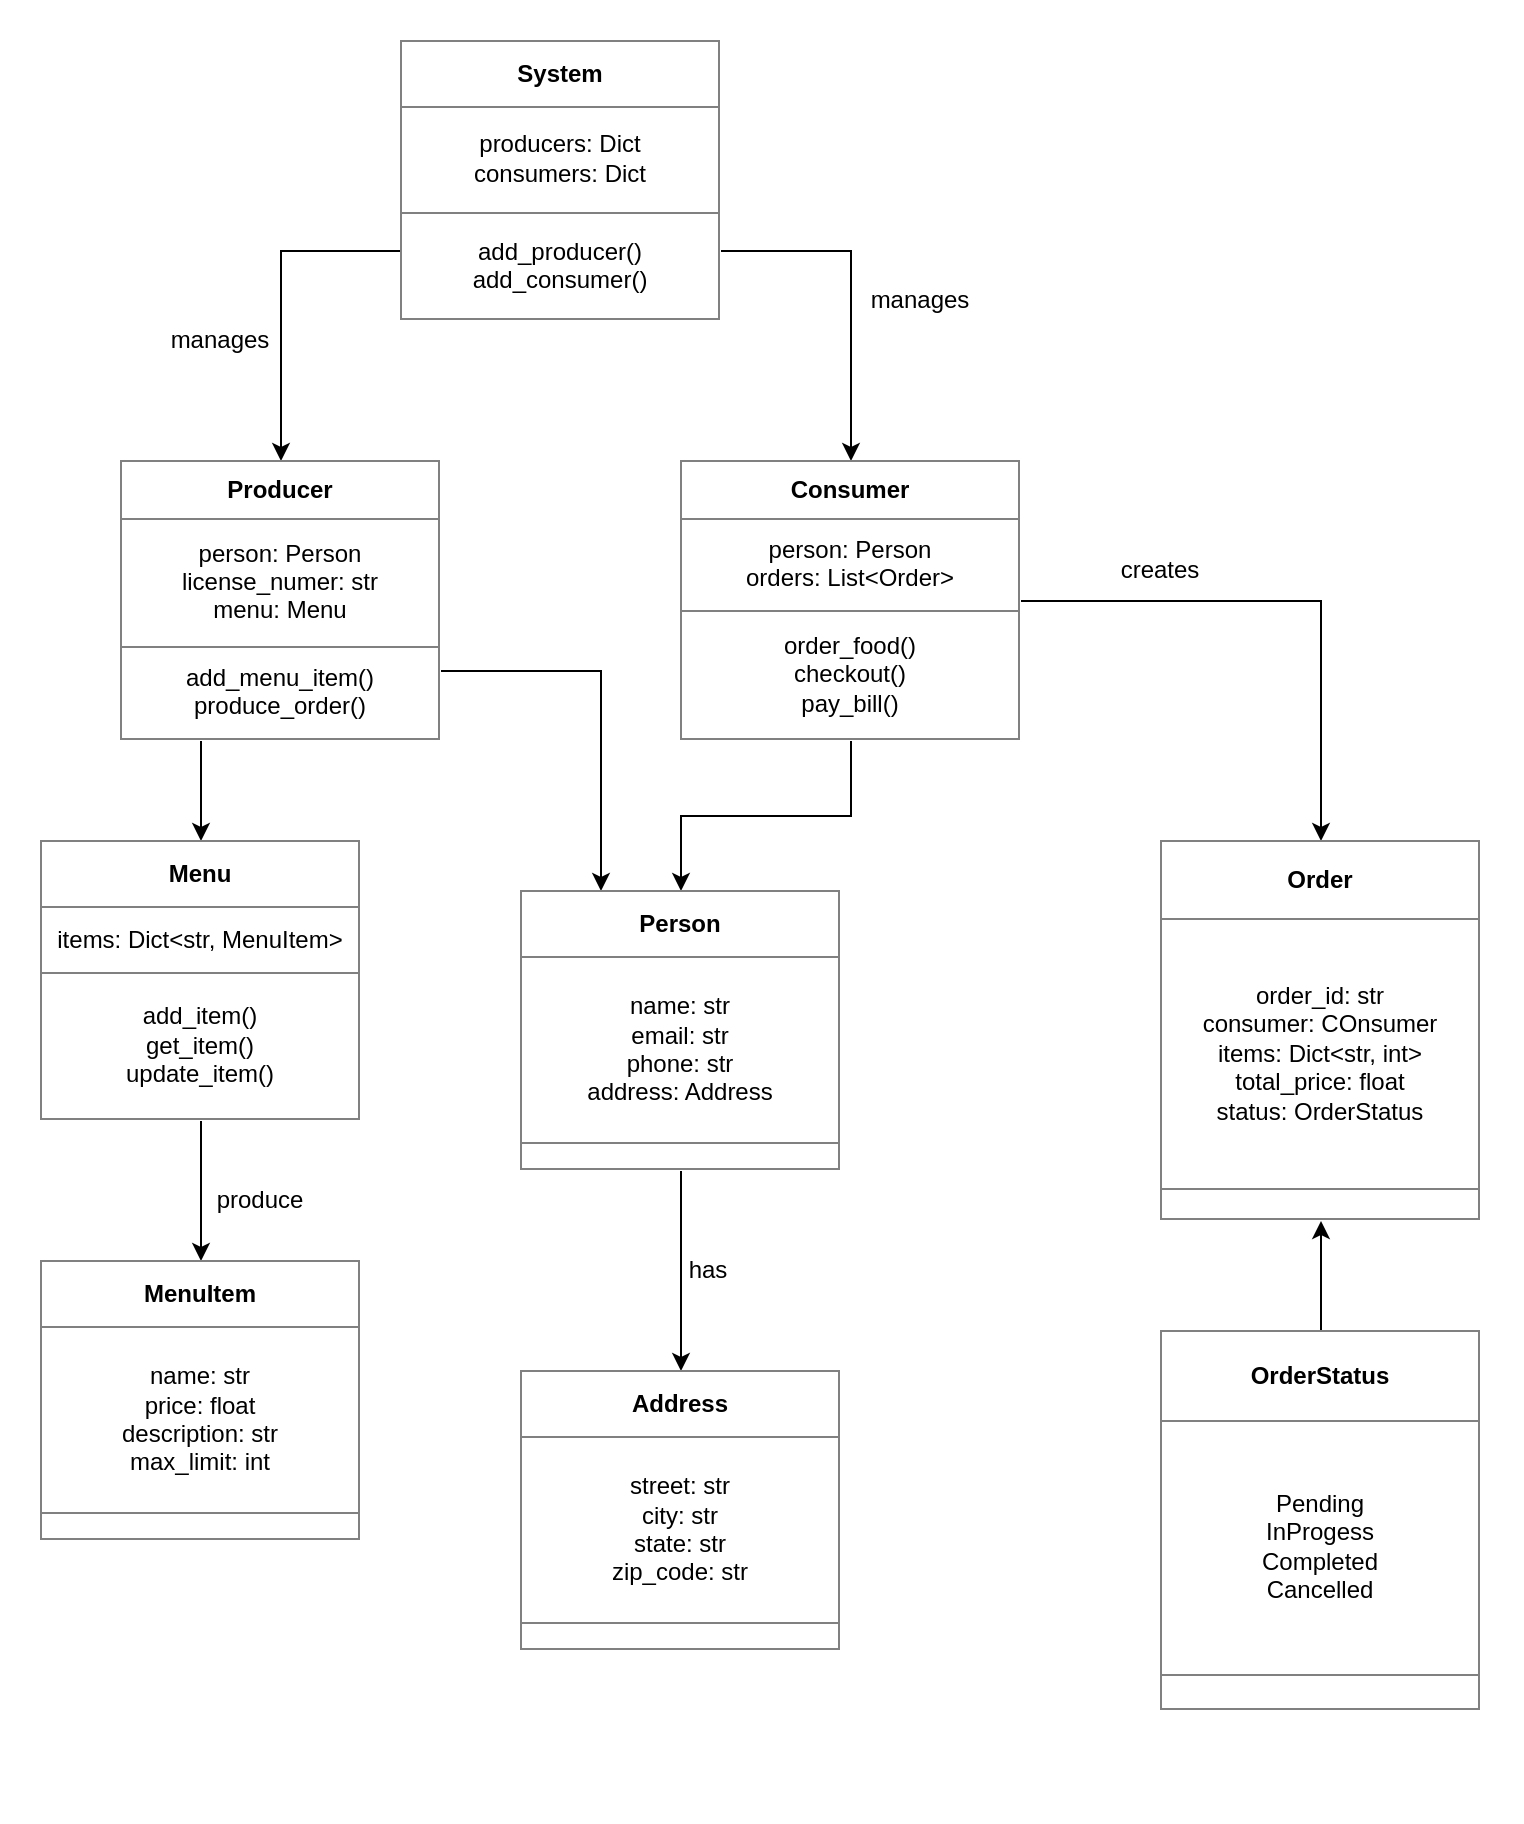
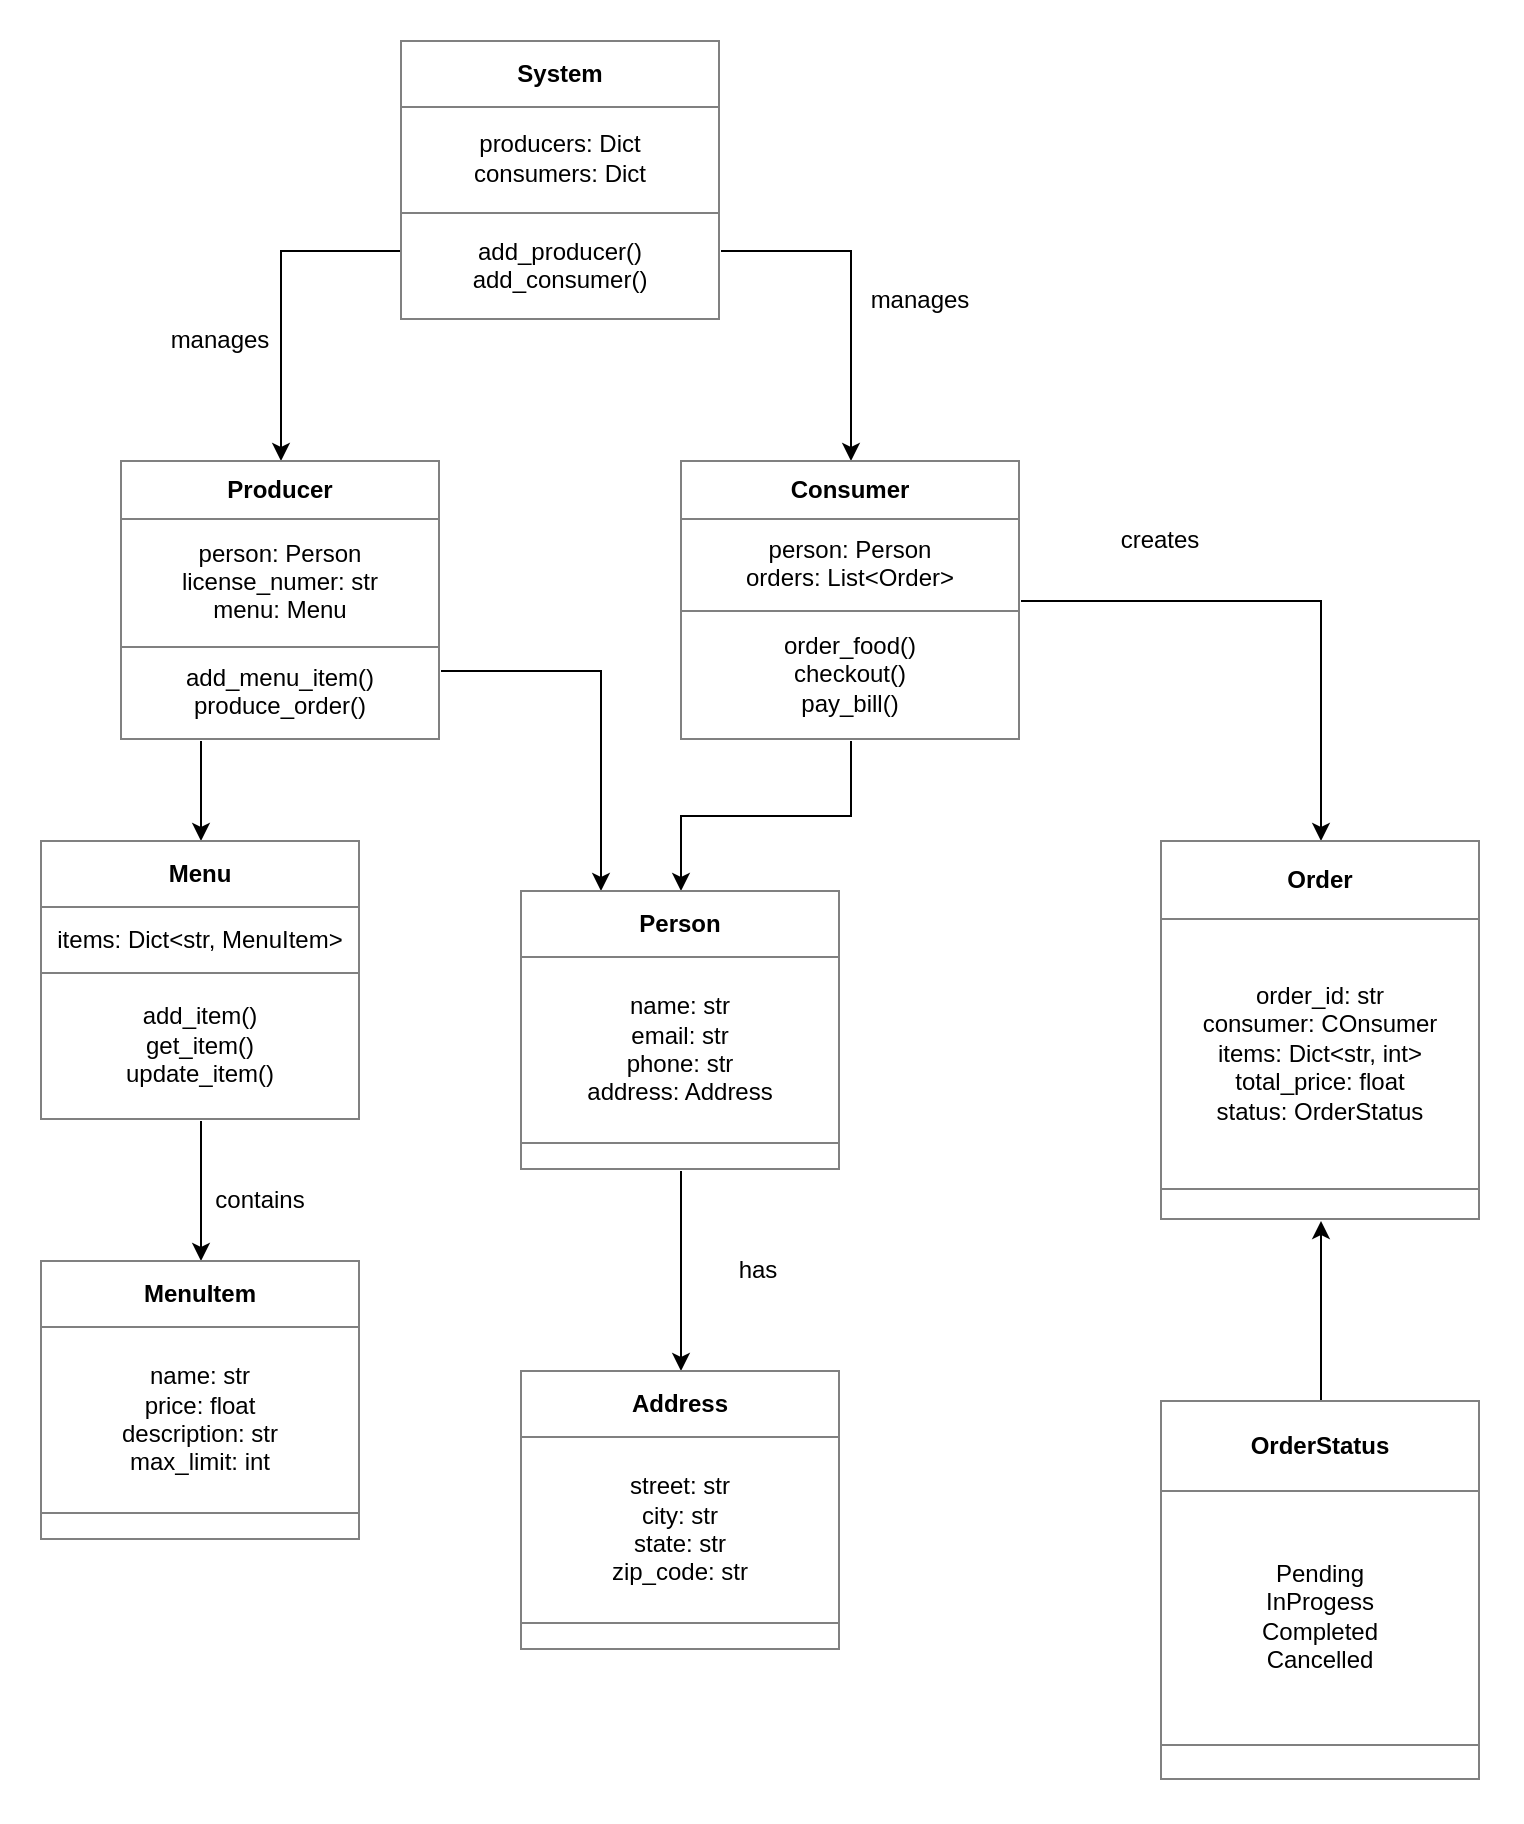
(1161, 571) -> (1161, 541)
(261, 1201) -> (261, 1201)
(708, 1271) -> (758, 1271)
(1321, 1521) -> (1321, 1591)
